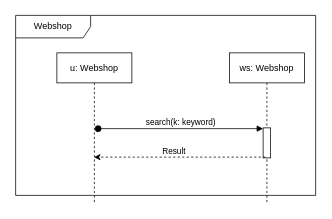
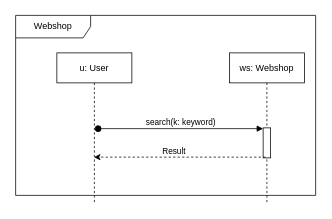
(94, 68) -> (94, 68)
